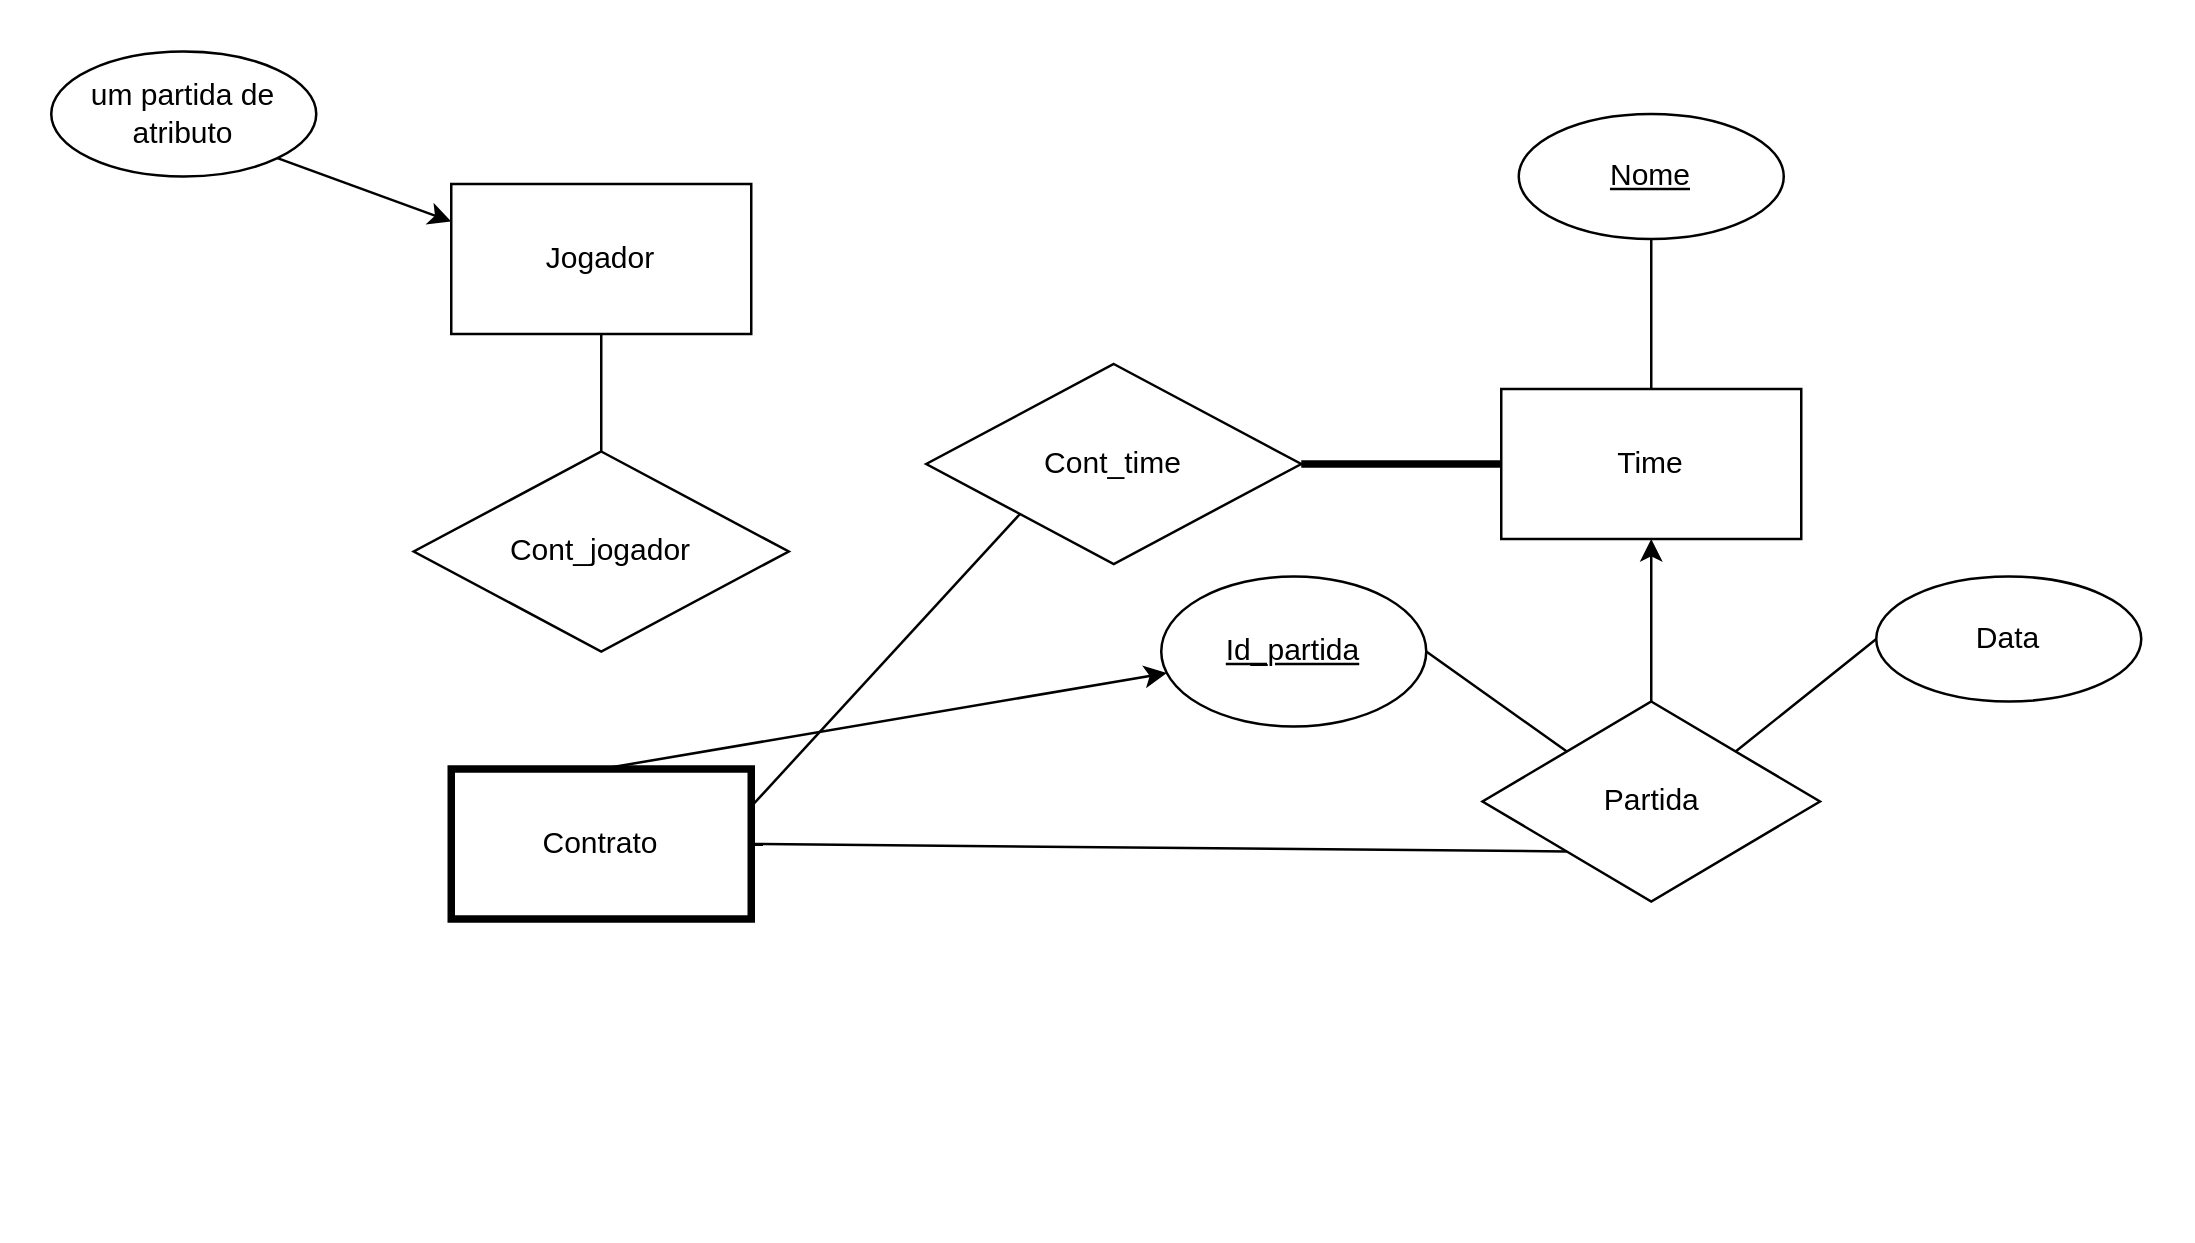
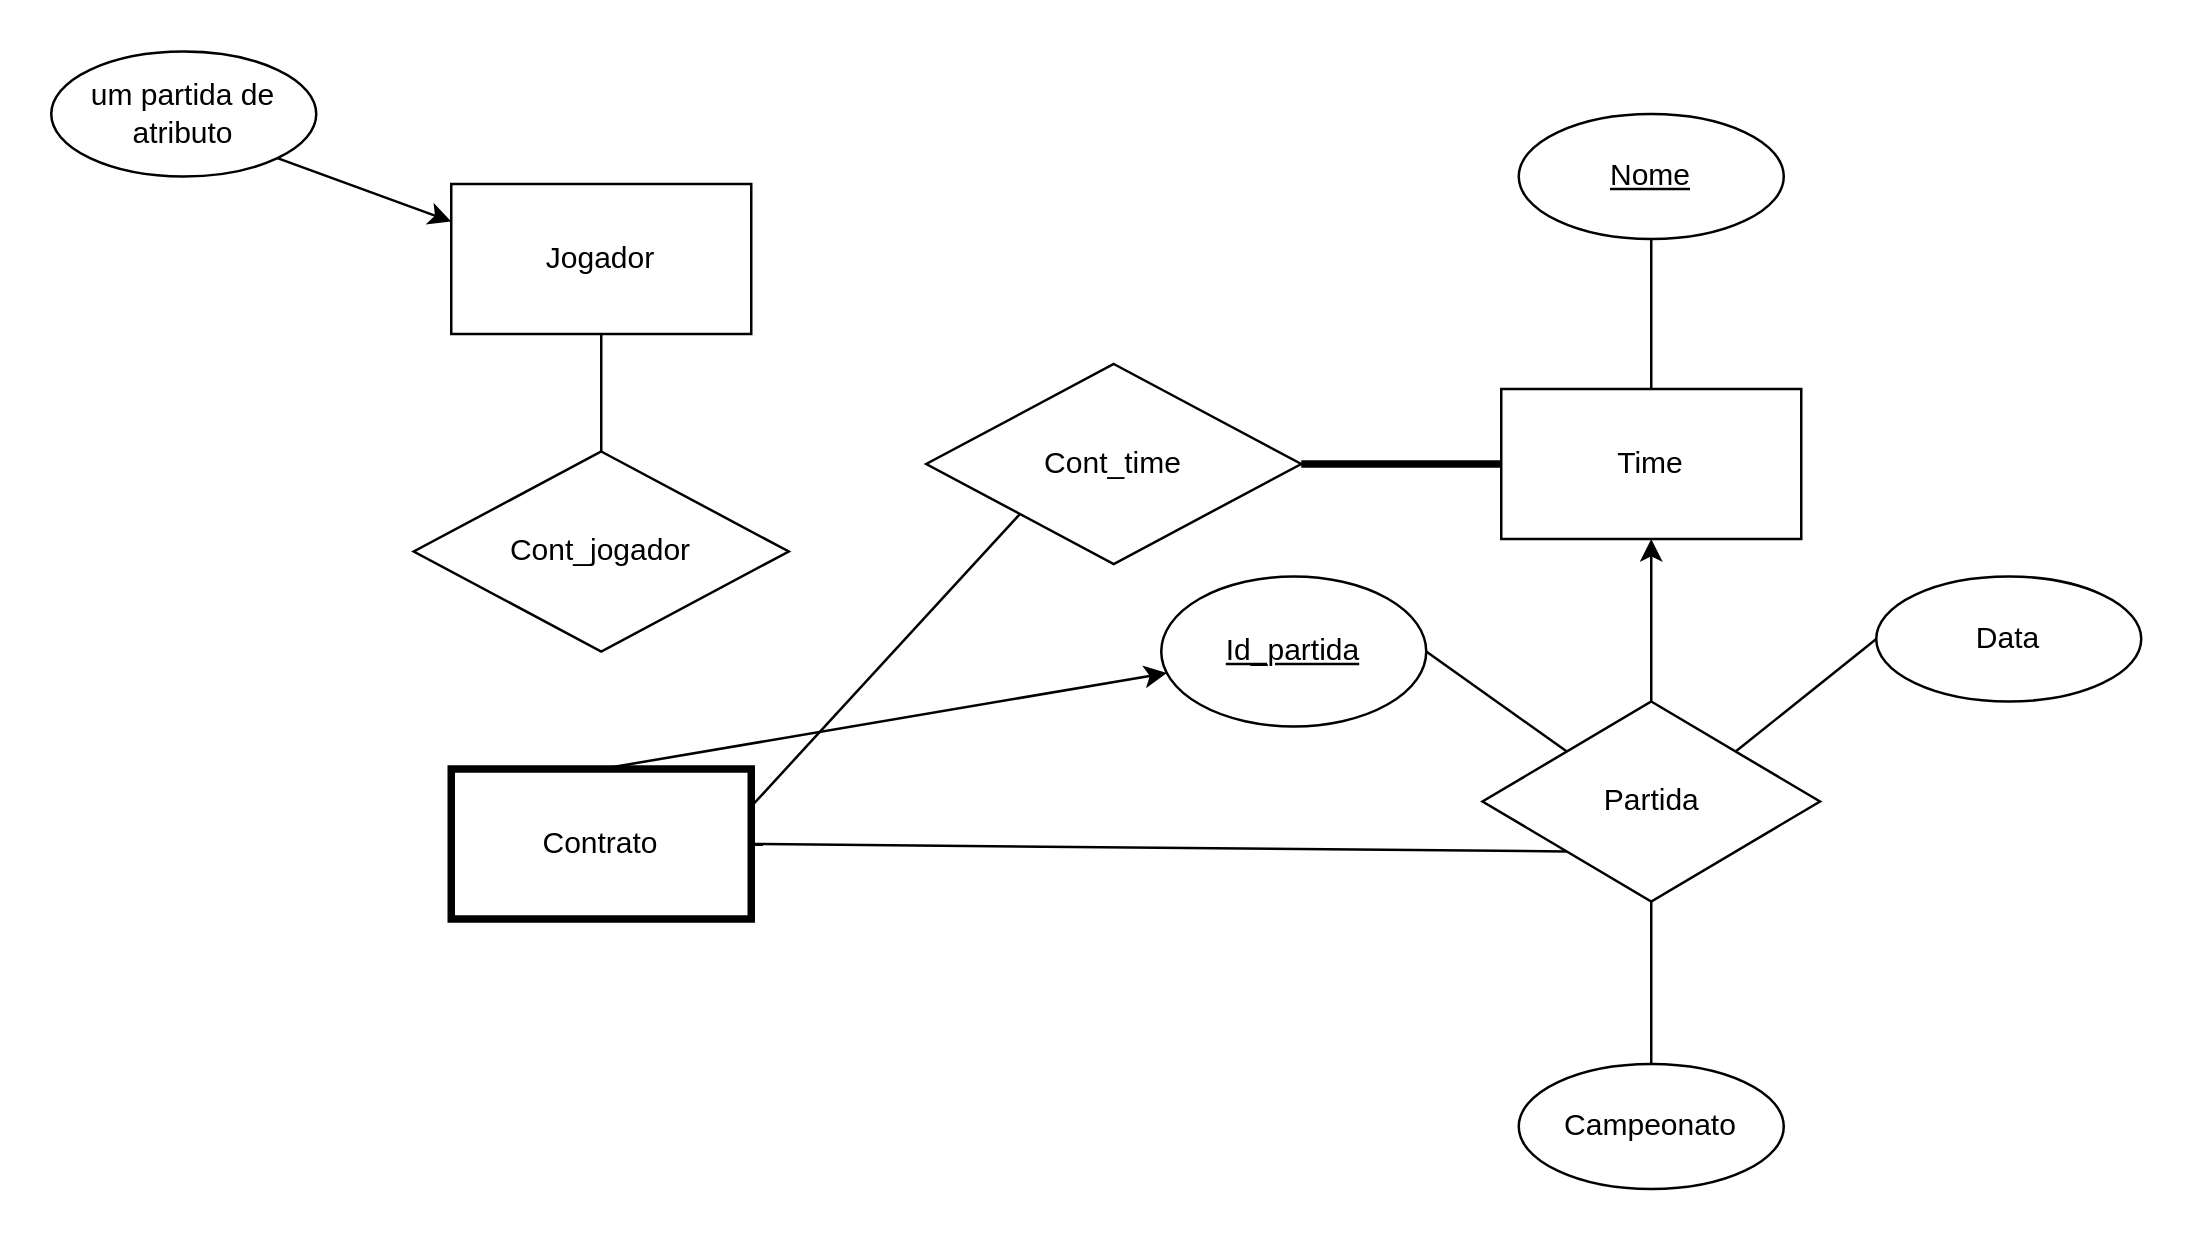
none -> (1651, 983)
none -> (1651, 1126)
